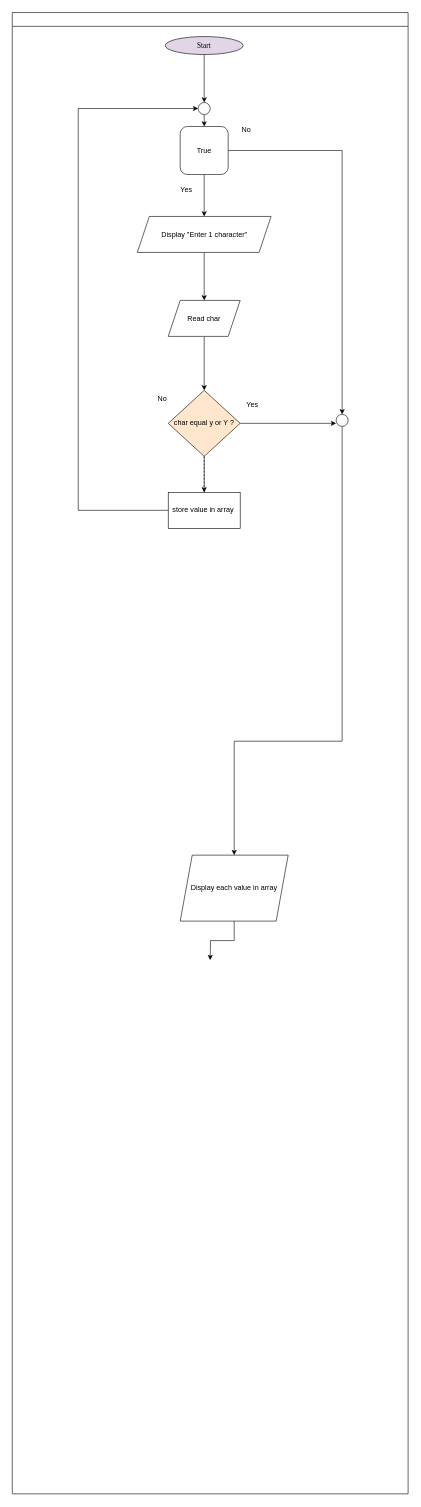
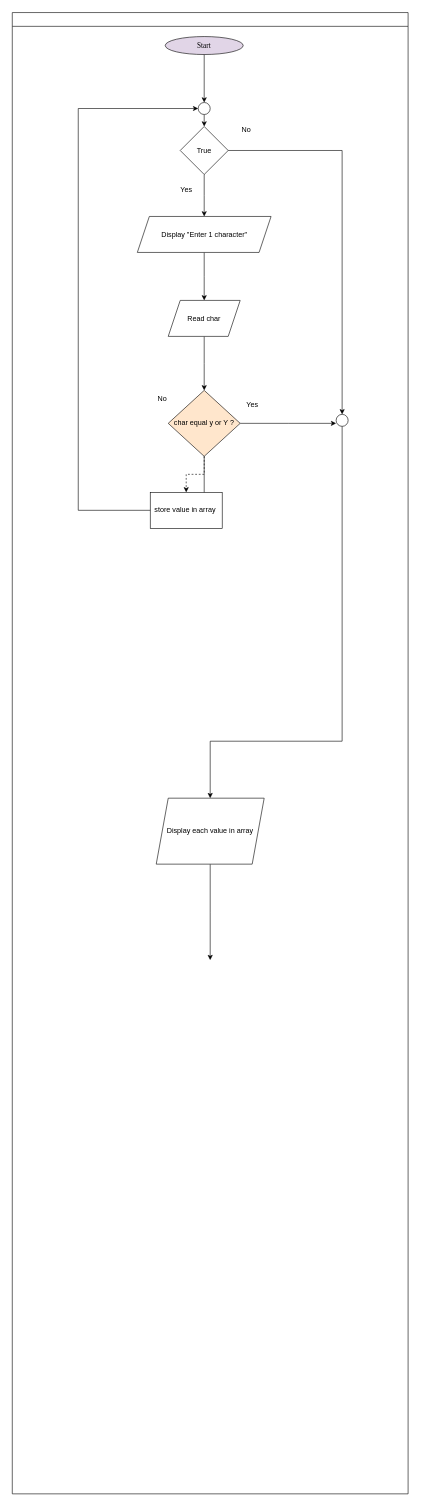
(204, 150) -> (204, 150)
(204, 510) -> (186, 510)
(234, 888) -> (210, 831)
